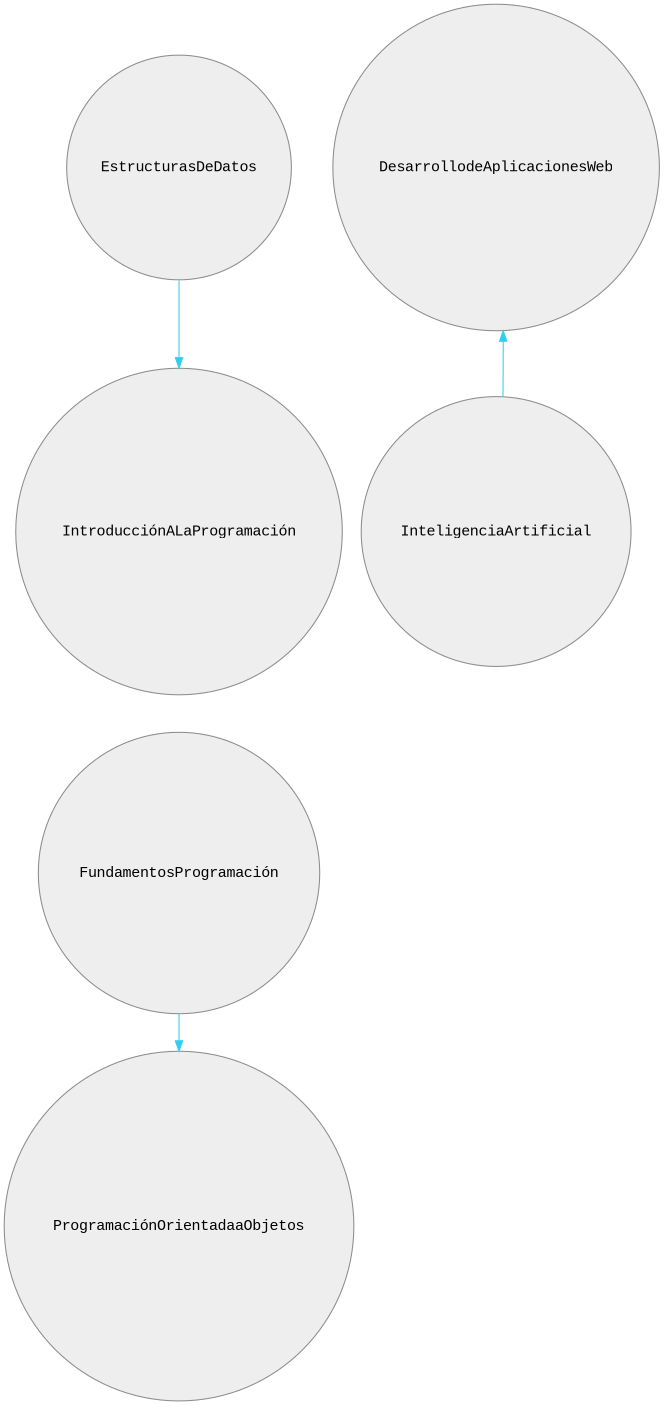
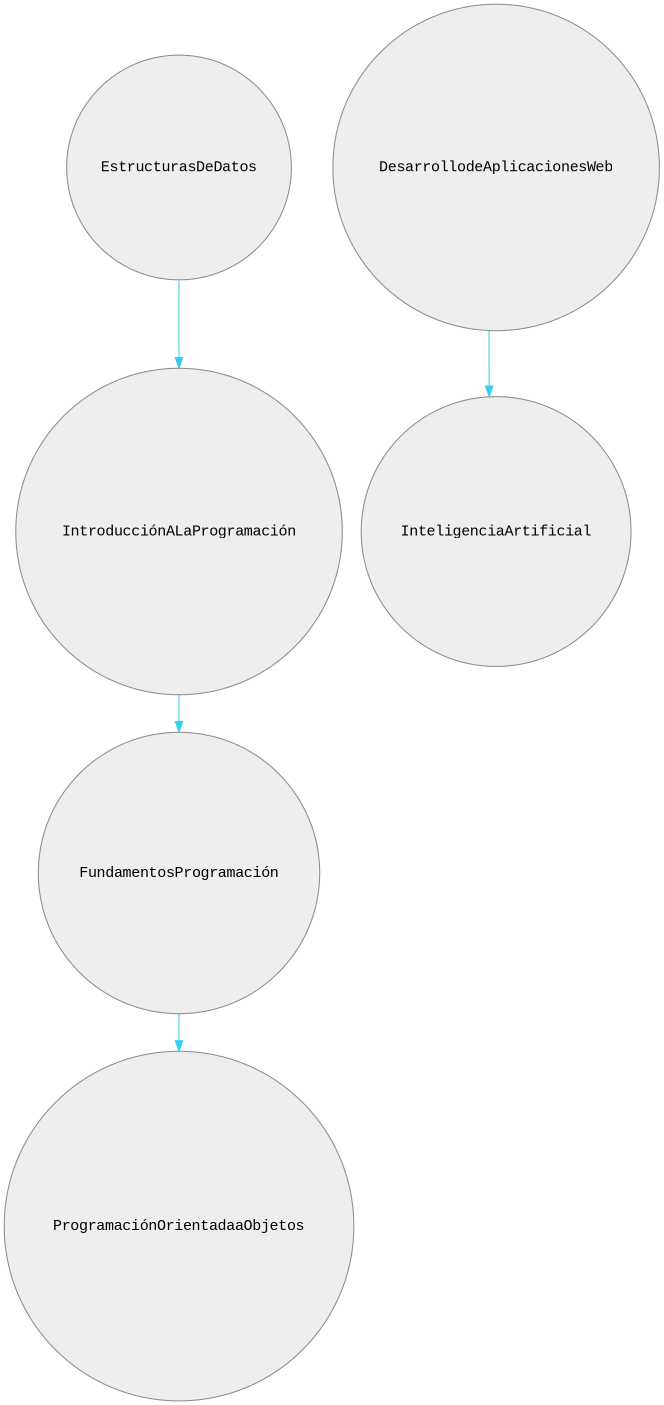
(503, 369) -> (489, 358)
none -> (179, 708)
